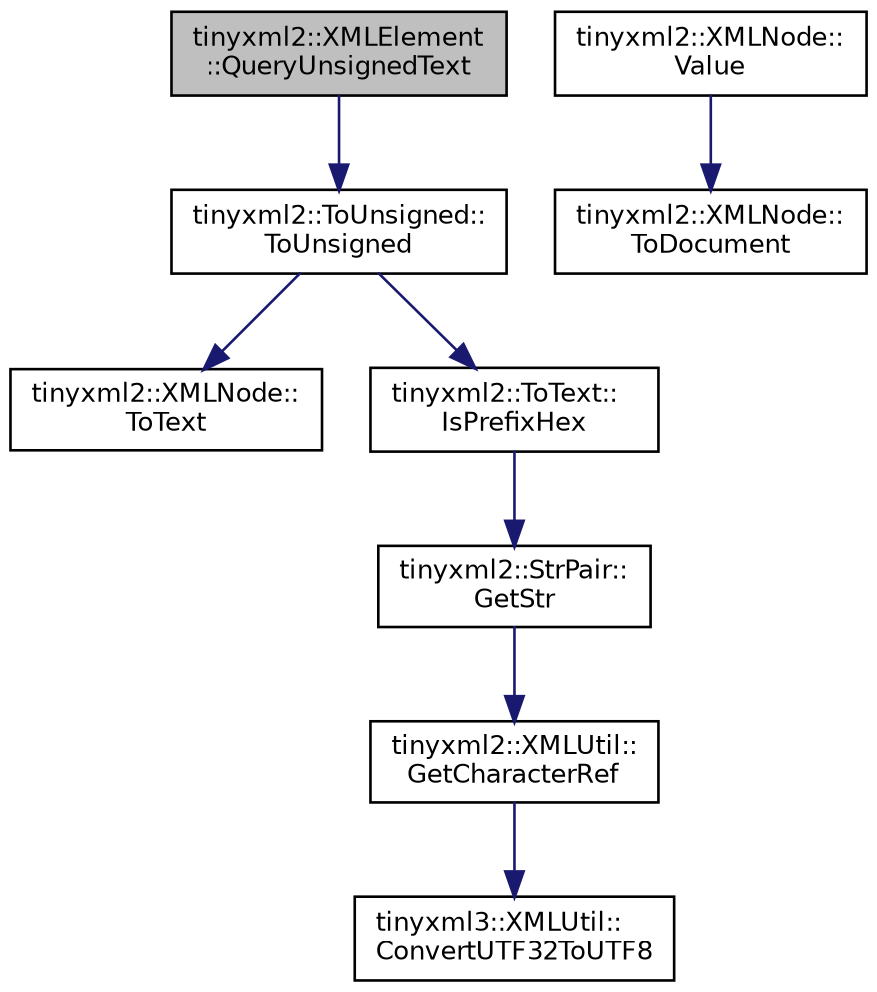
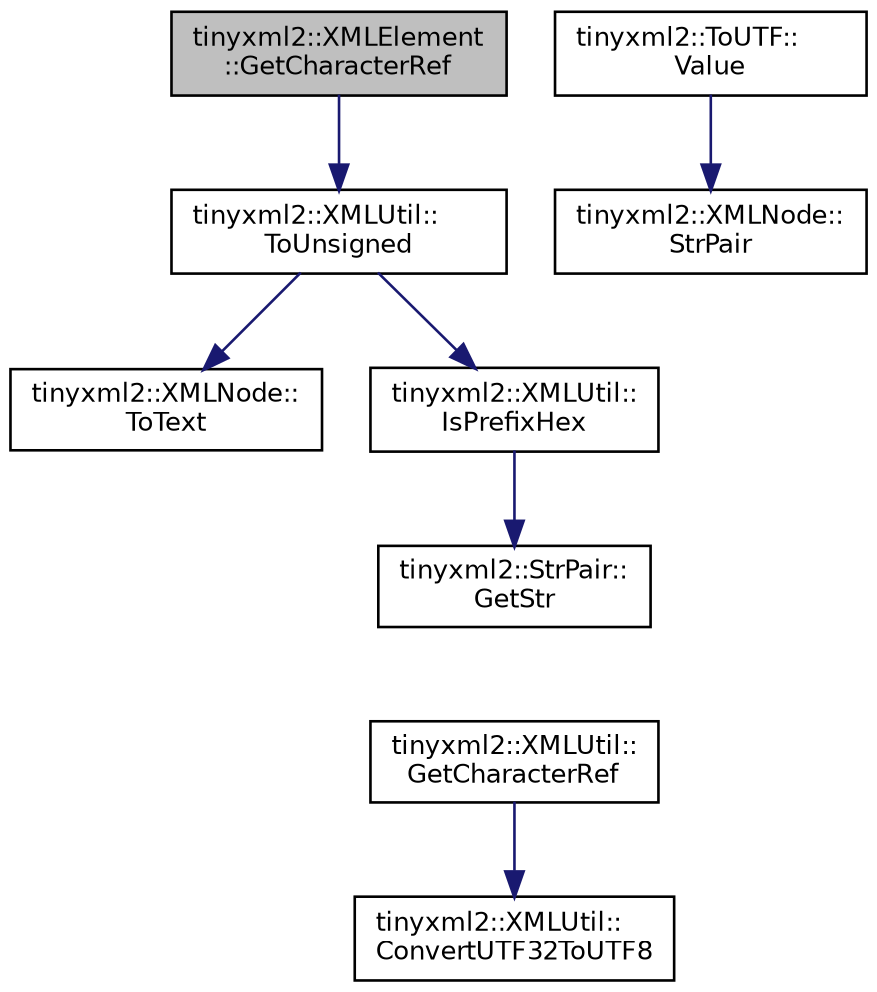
(339, 54) -> (339, 54)
(711, 54) -> (711, 54)
(339, 232) -> (339, 232)
(711, 232) -> (711, 232)
(514, 410) -> (514, 410)
(514, 661) -> none
(514, 939) -> (514, 939)
